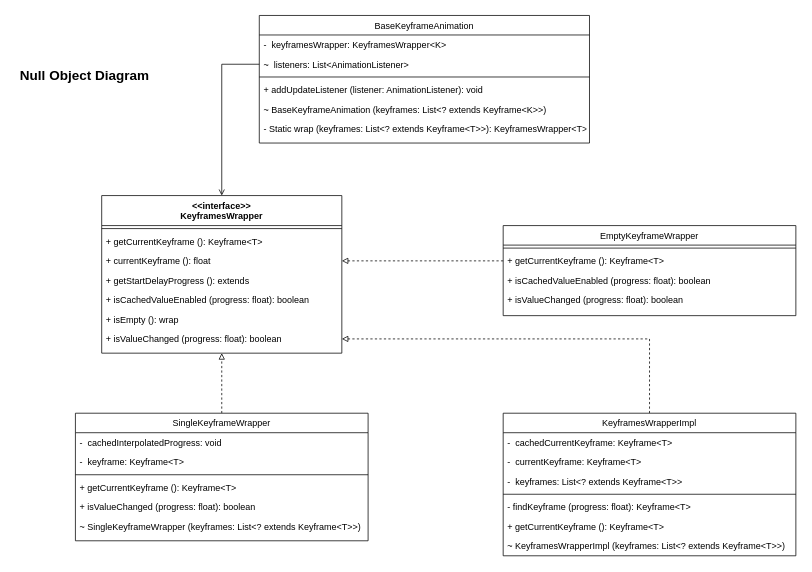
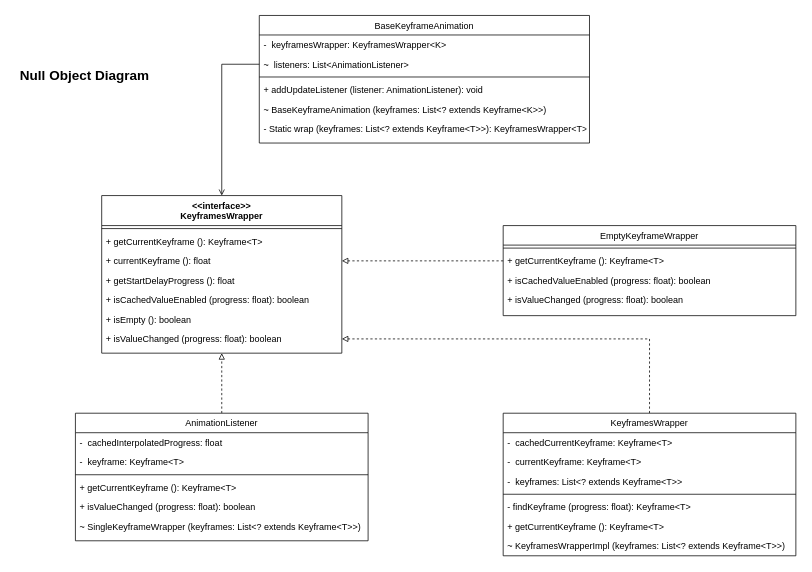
(188, 281) -> (182, 281)
(145, 320) -> (152, 320)
(221, 423) -> (221, 423)
(649, 423) -> (649, 423)
(162, 443) -> (164, 443)
